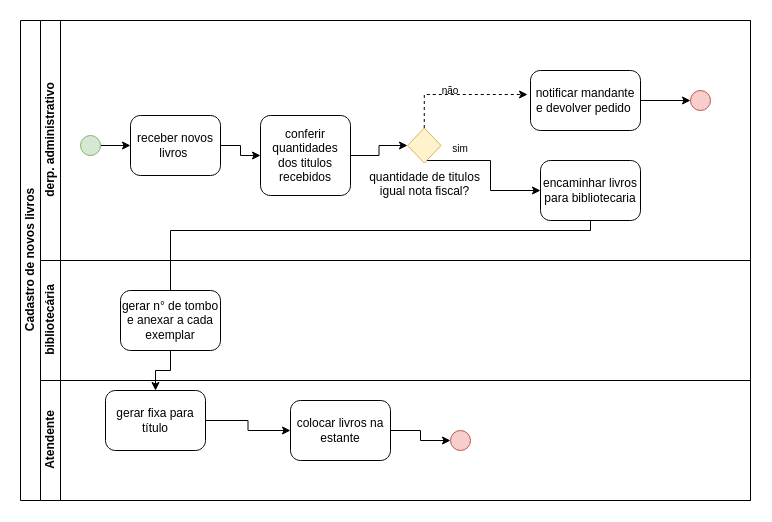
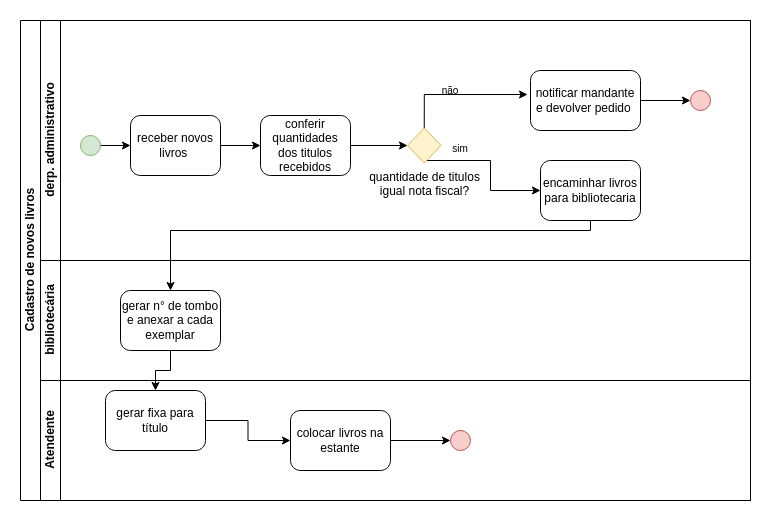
(457, 95) -> (457, 95)
(306, 156) -> (306, 146)
(171, 285) -> (171, 282)
(341, 431) -> (341, 441)
